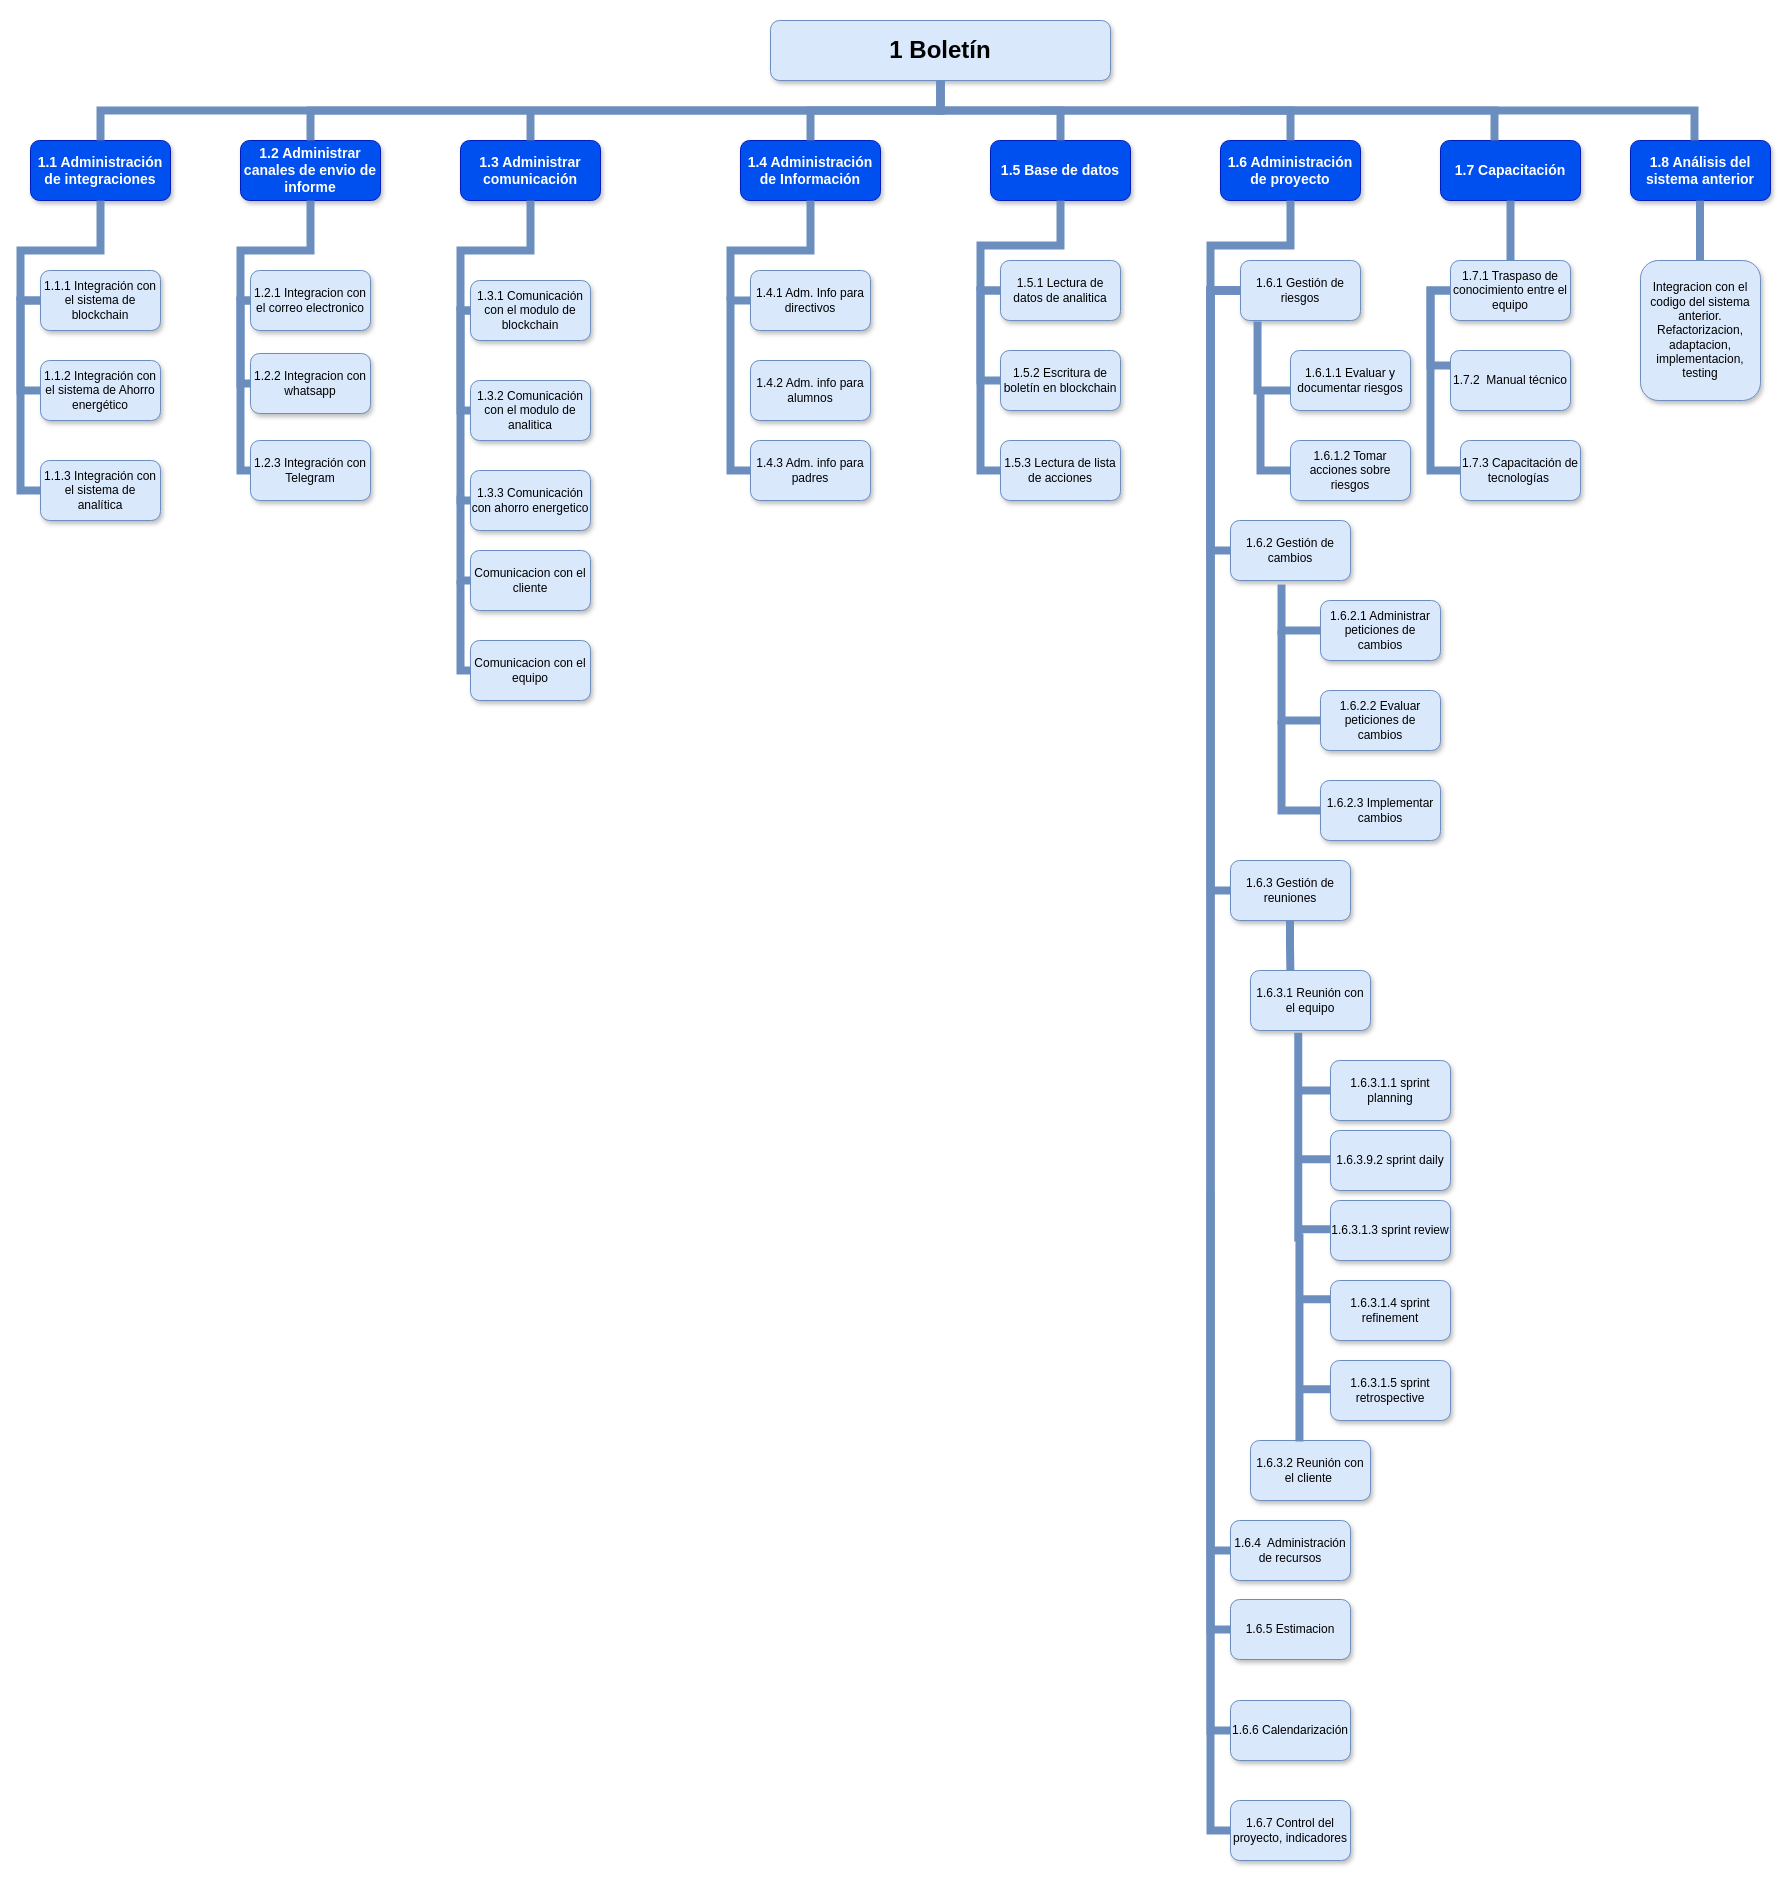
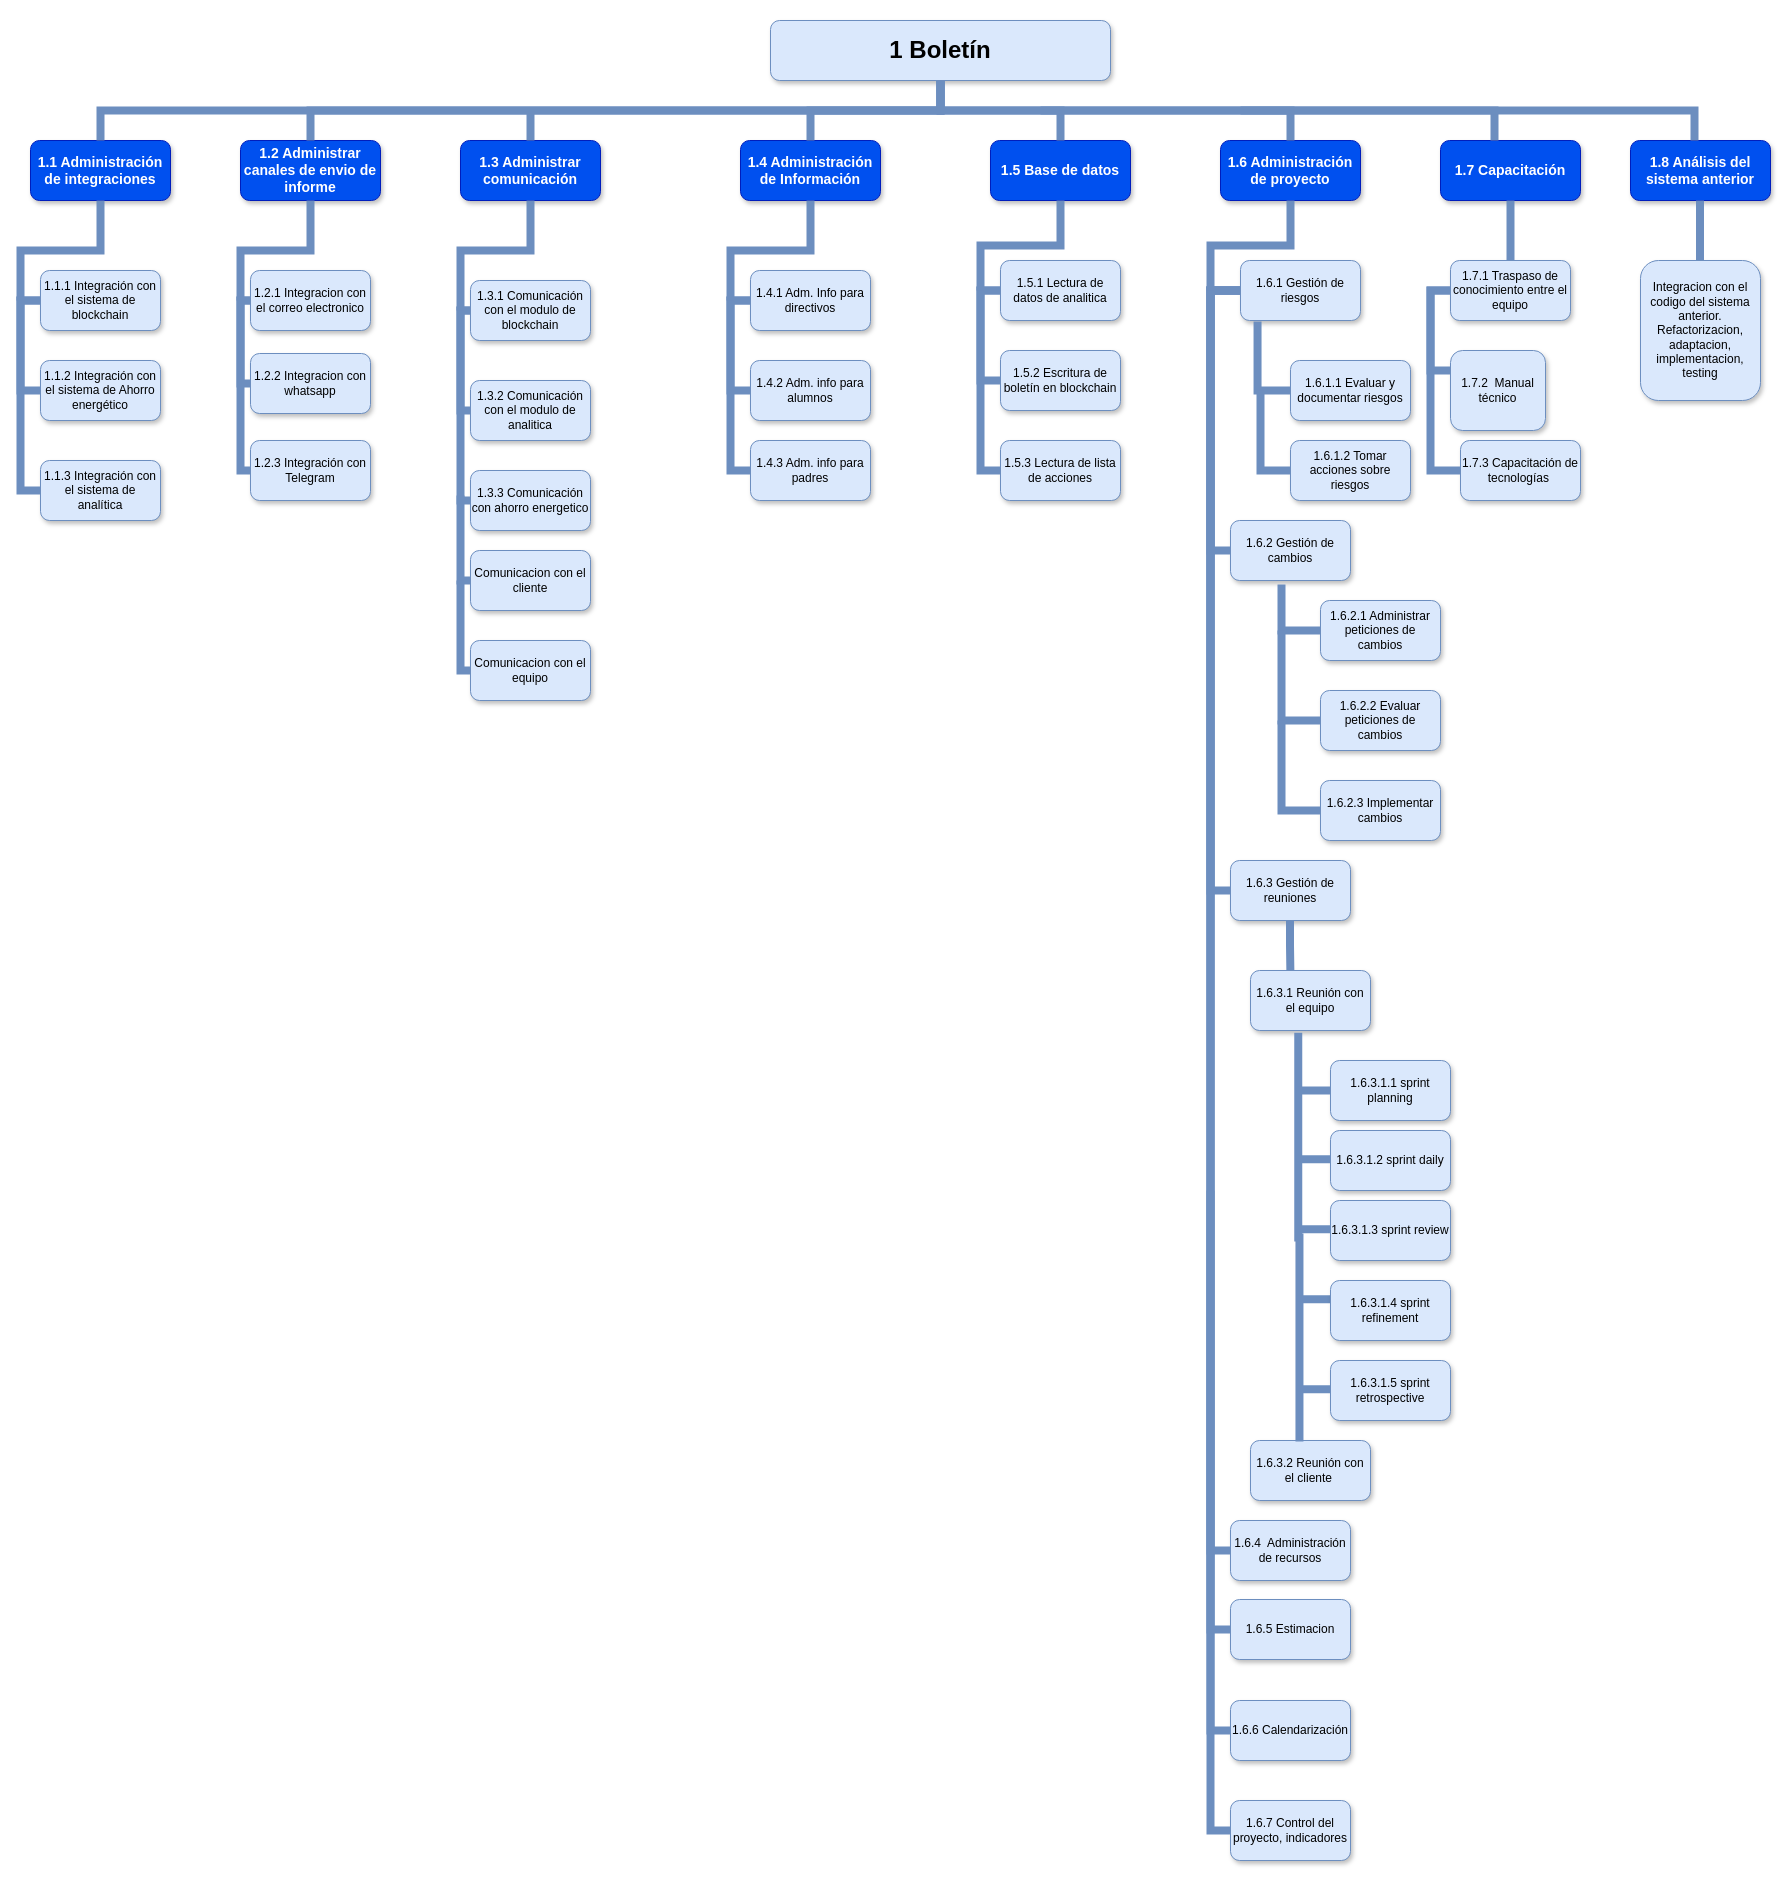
(1351, 381) -> (1351, 391)
(1511, 381) -> (1498, 391)
none -> (742, 391)
(1391, 1161) -> (1391, 1161)
